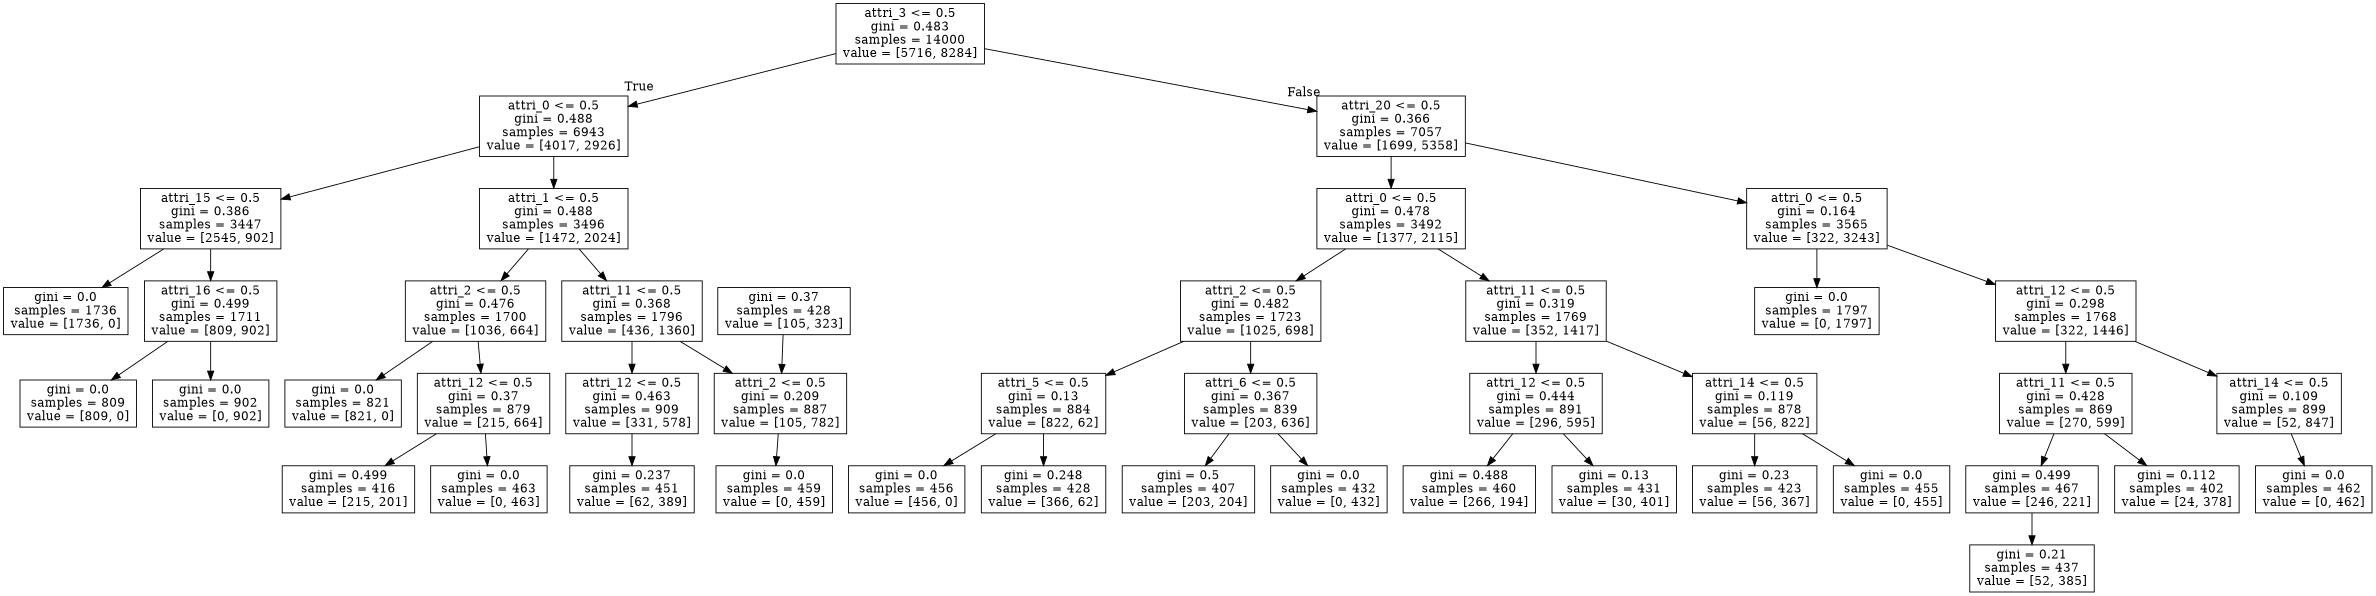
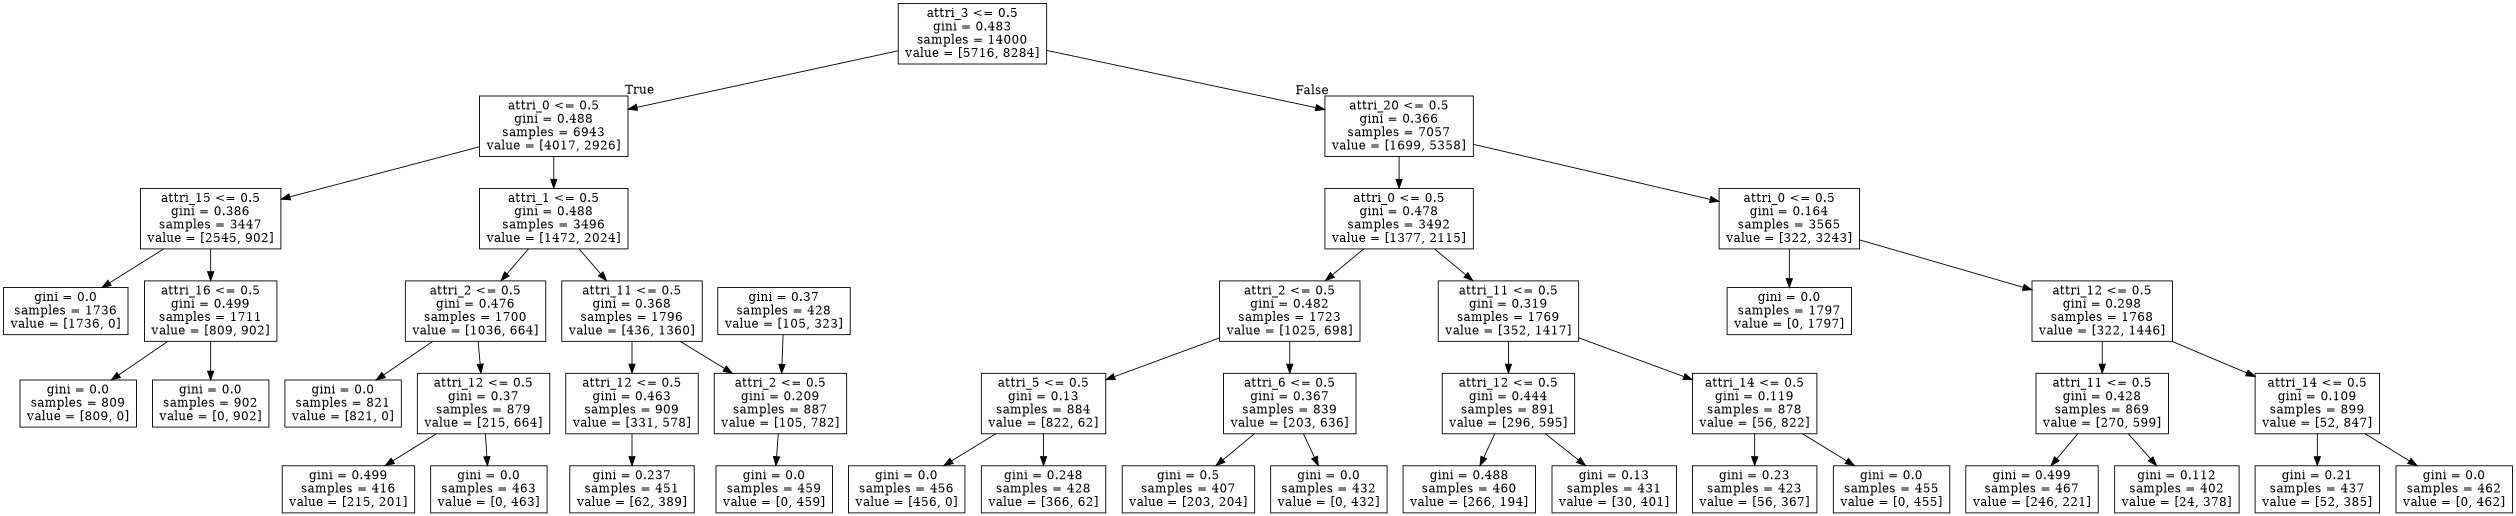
(2032, 524) -> (2317, 445)
